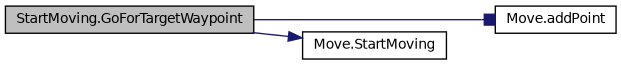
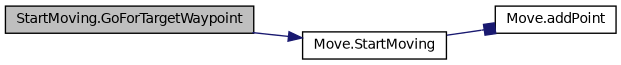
(368, 20) -> (464, 33)
